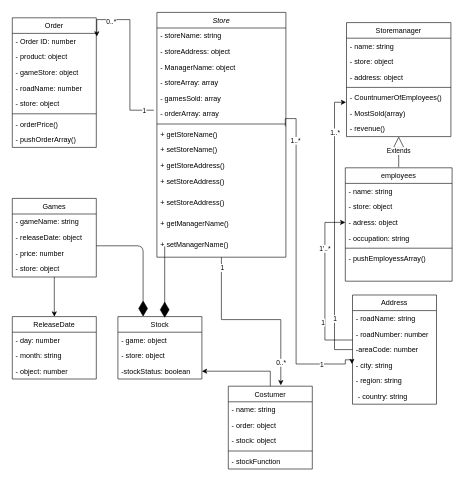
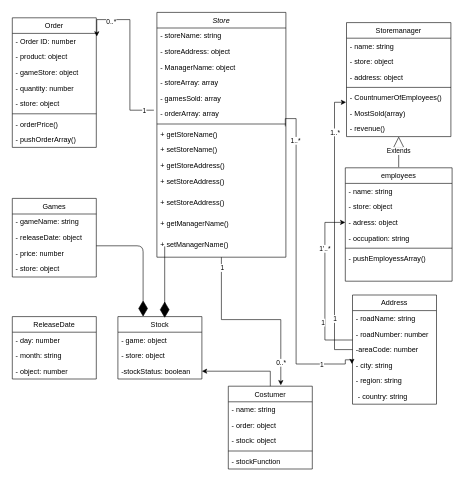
(49, 88) -> (48, 88)
(54, 311) -> none
